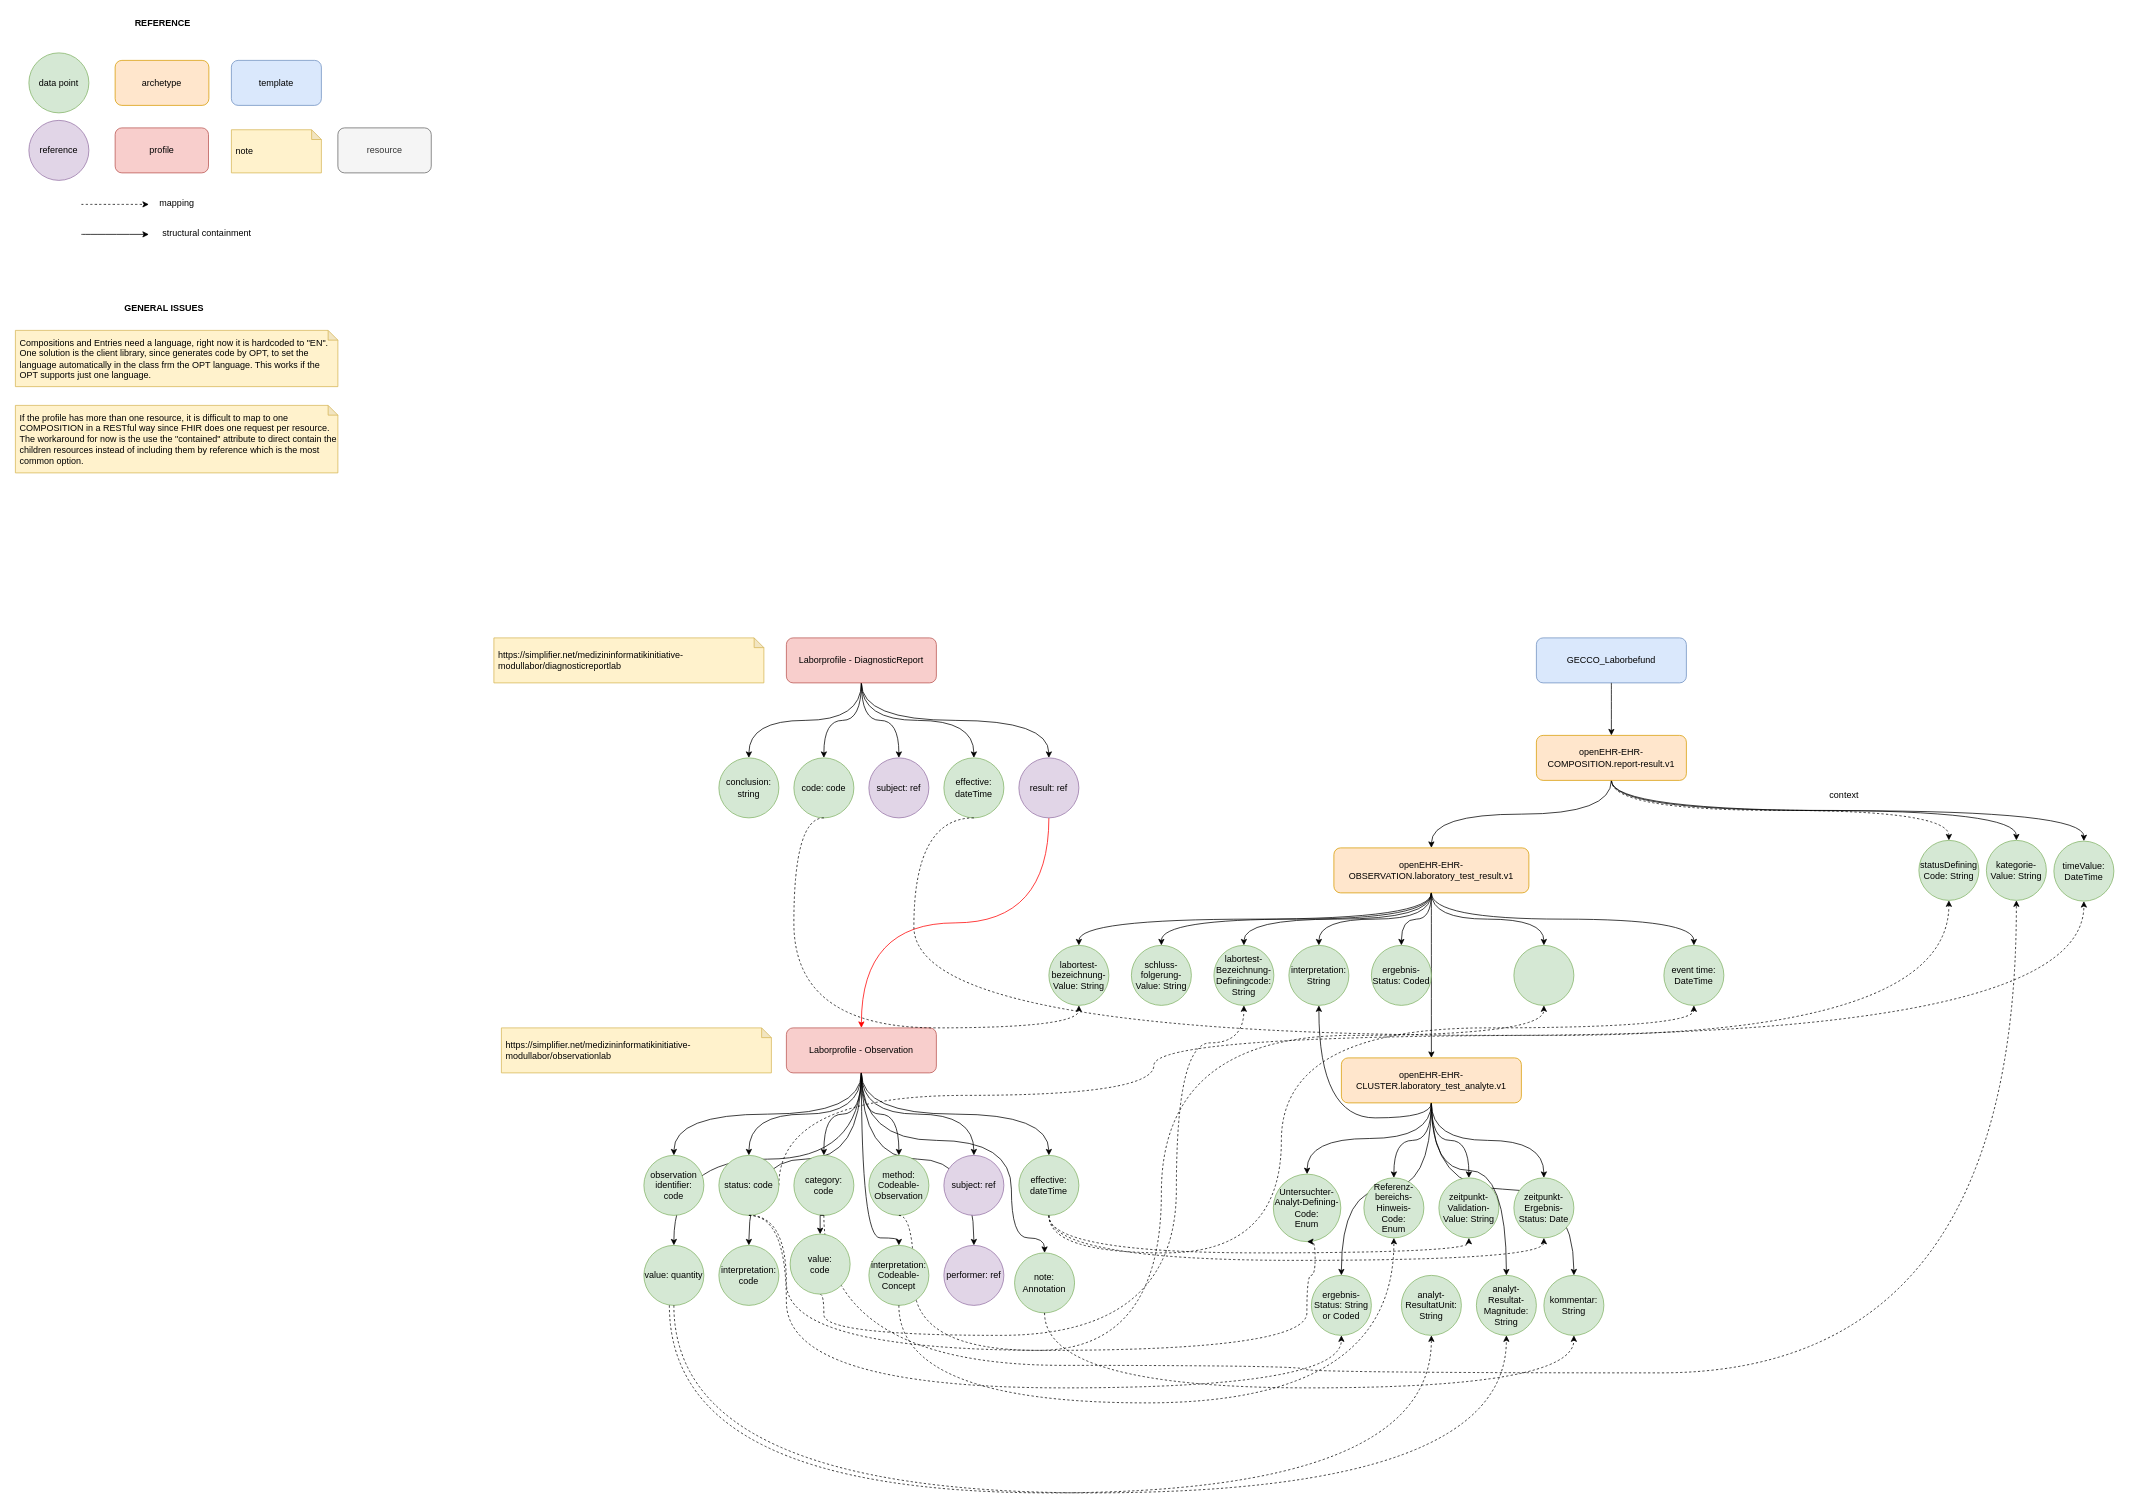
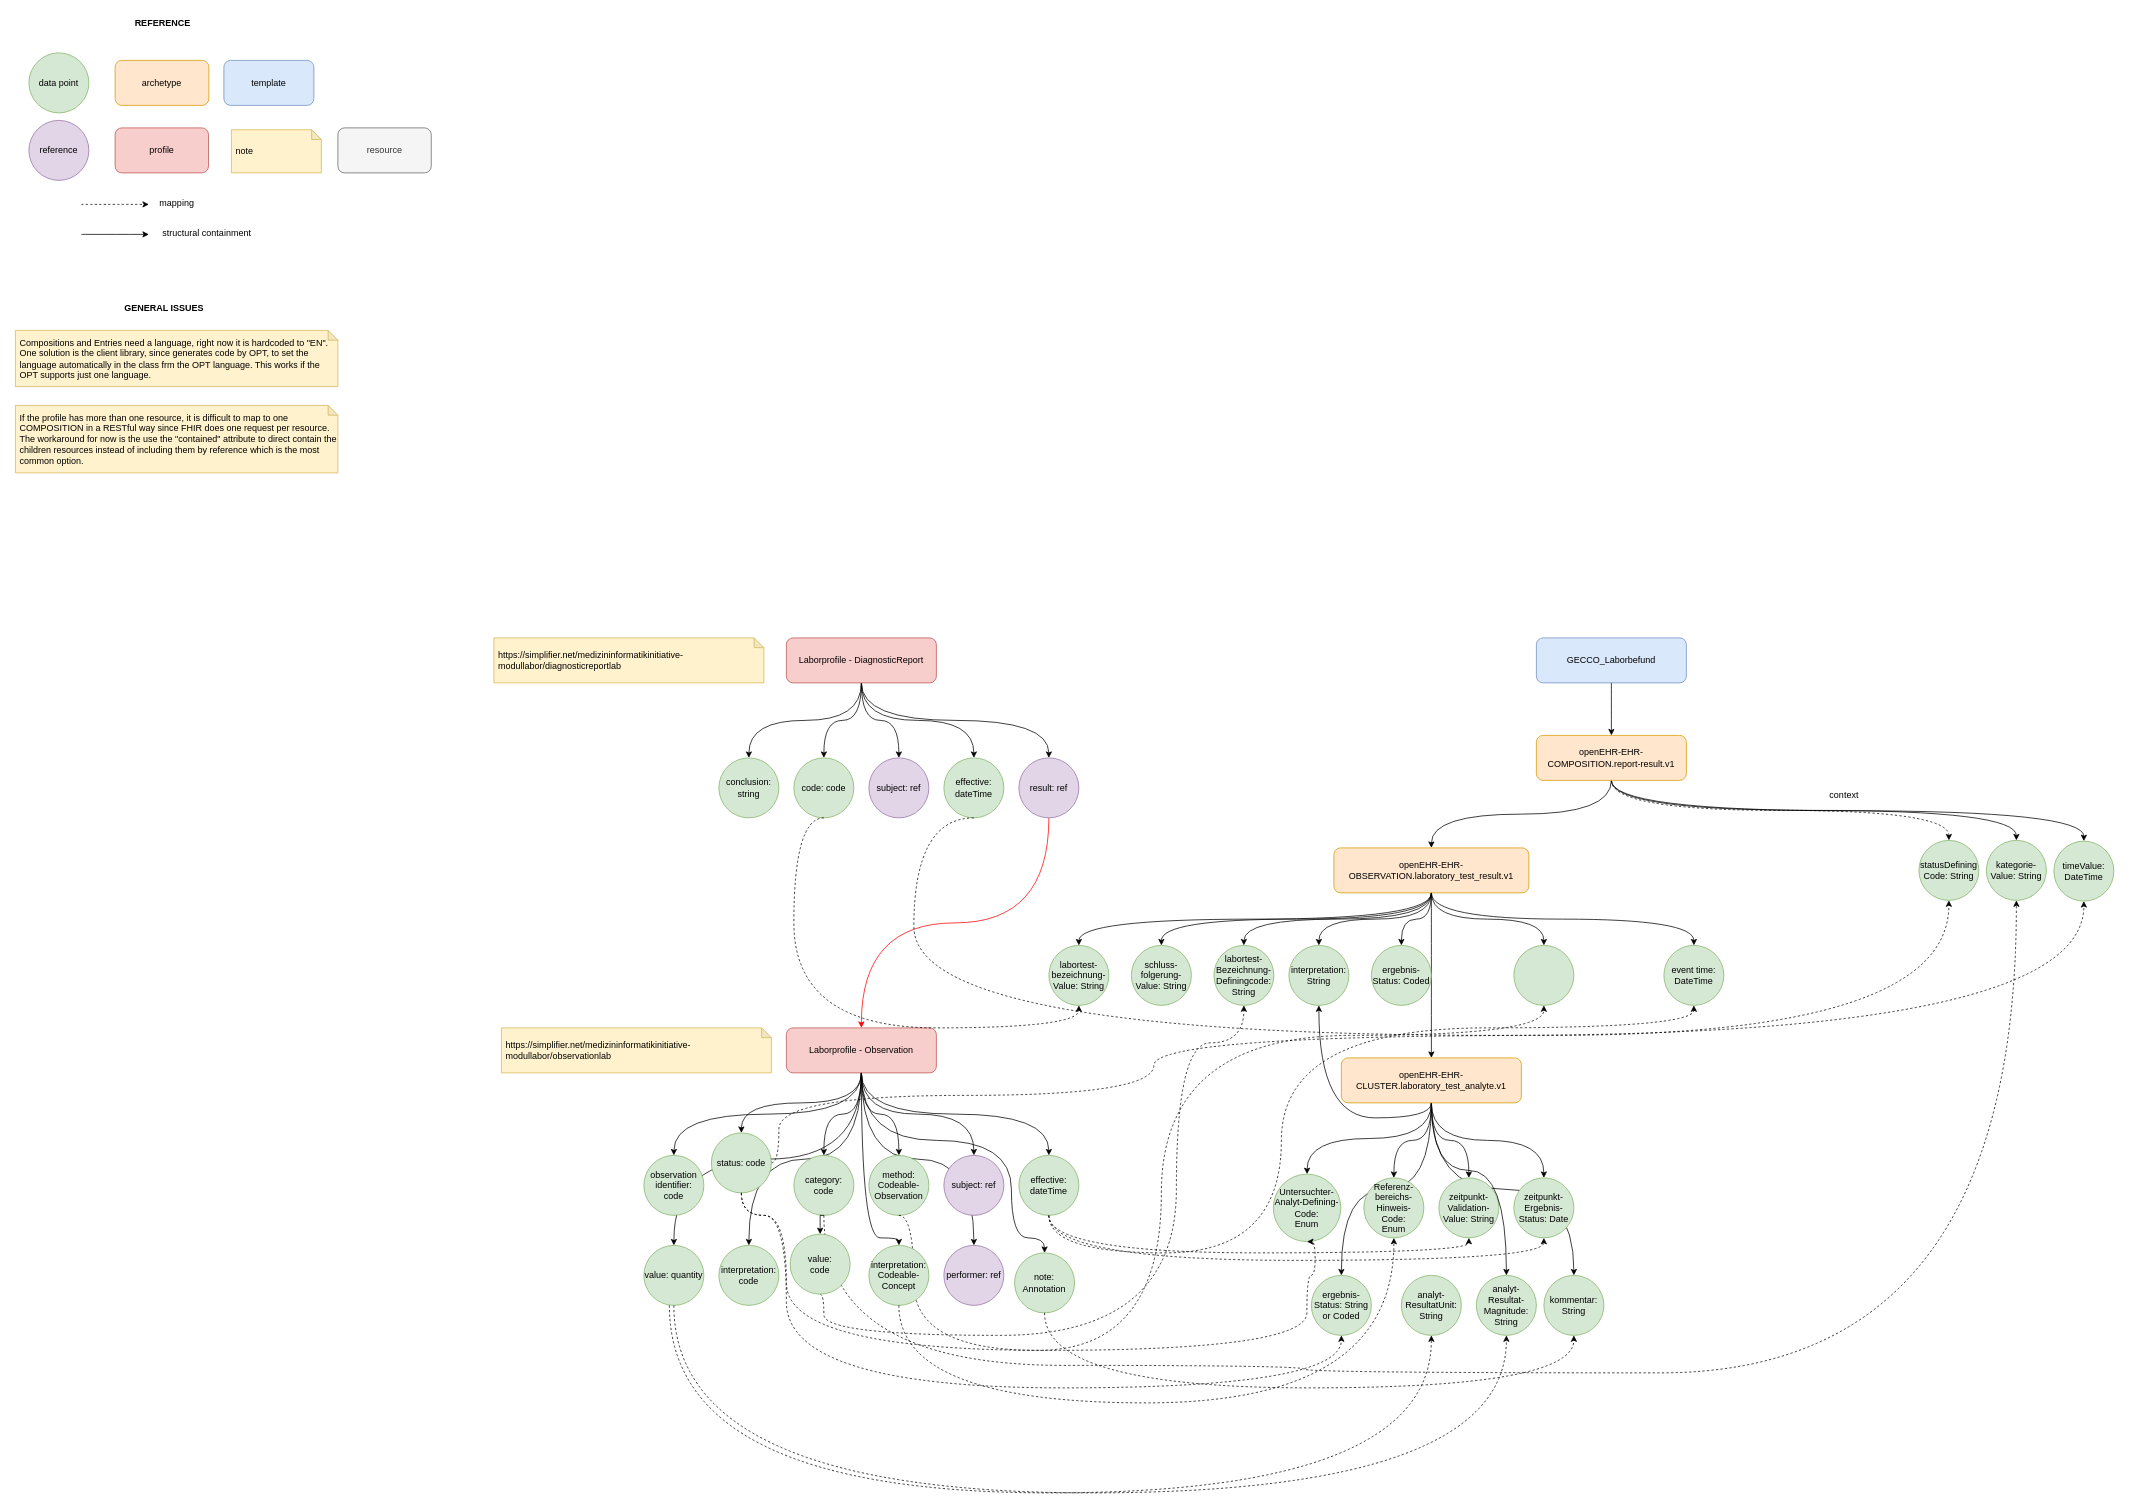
(276, 83) -> (269, 83)
(749, 1185) -> (741, 1163)
